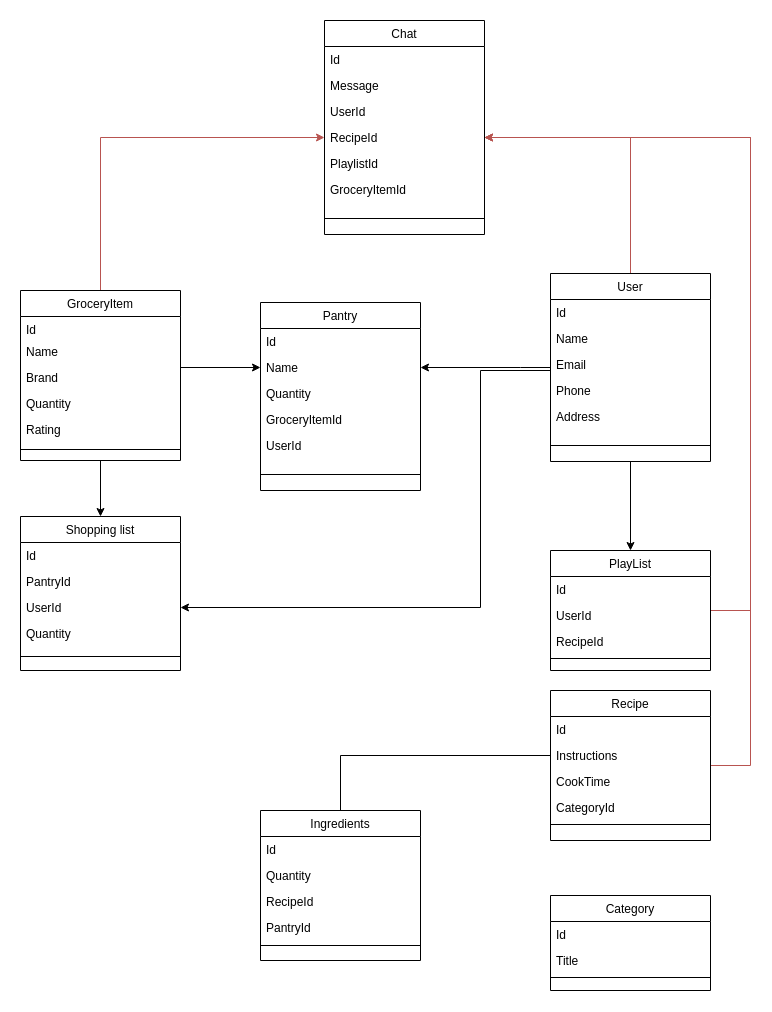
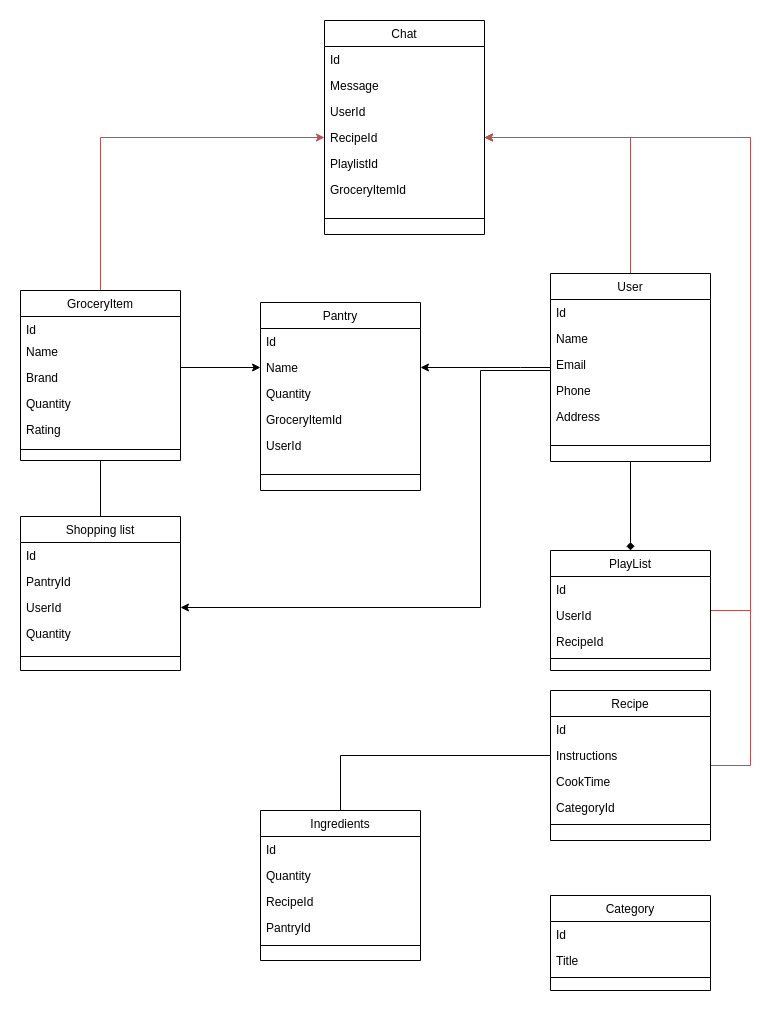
(101, 508) -> (101, 511)
(631, 542) -> (631, 542)
